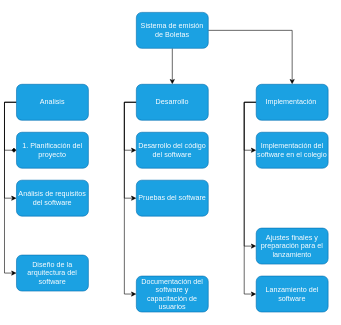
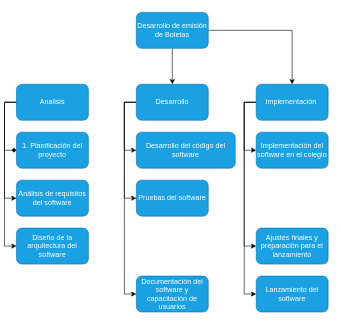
(173, 30) -> (173, 30)
(173, 150) -> (186, 150)
(53, 273) -> (53, 246)
